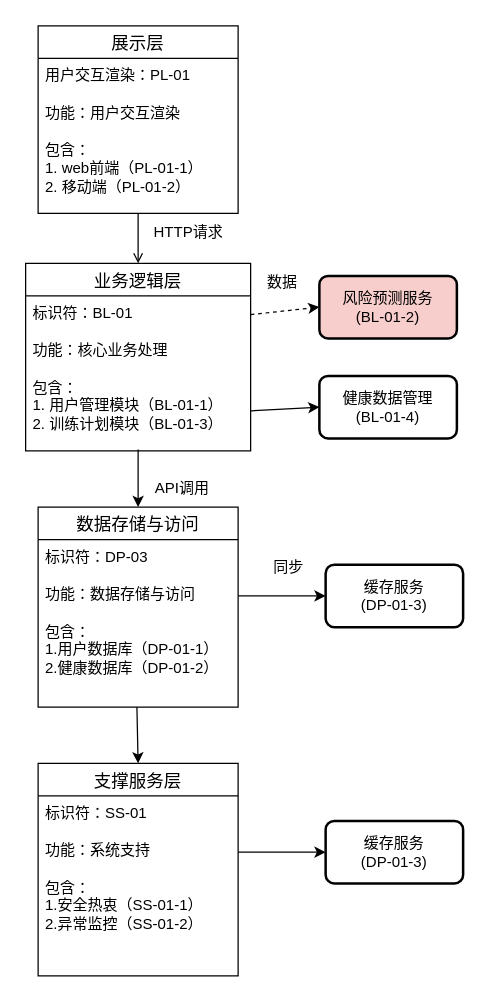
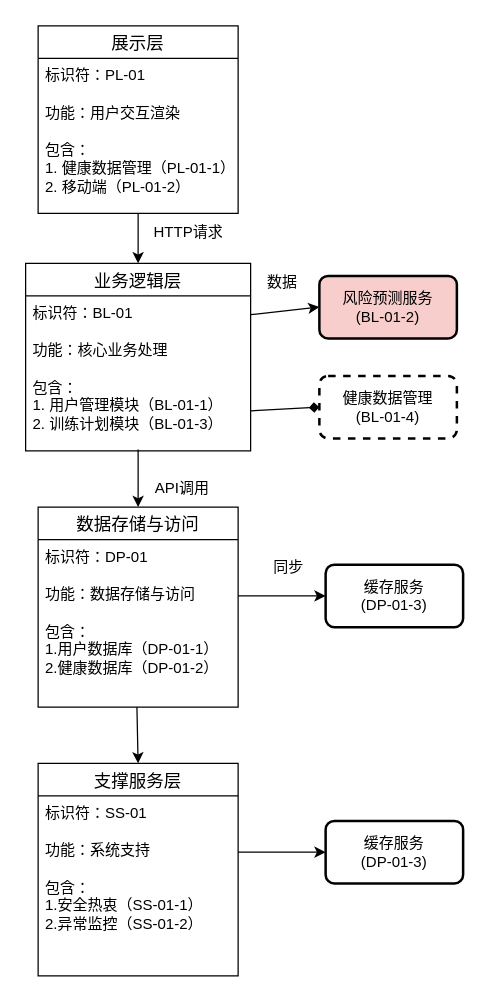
(119, 76) -> (97, 76)
(126, 169) -> (139, 178)
(138, 255) -> (138, 253)
(282, 311) -> (282, 311)
(309, 407) -> (308, 408)
(388, 407) -> (388, 407)
(97, 557) -> (97, 557)
